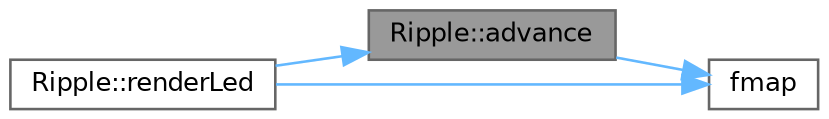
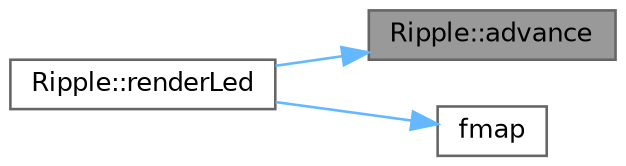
(650, 64) -> none
